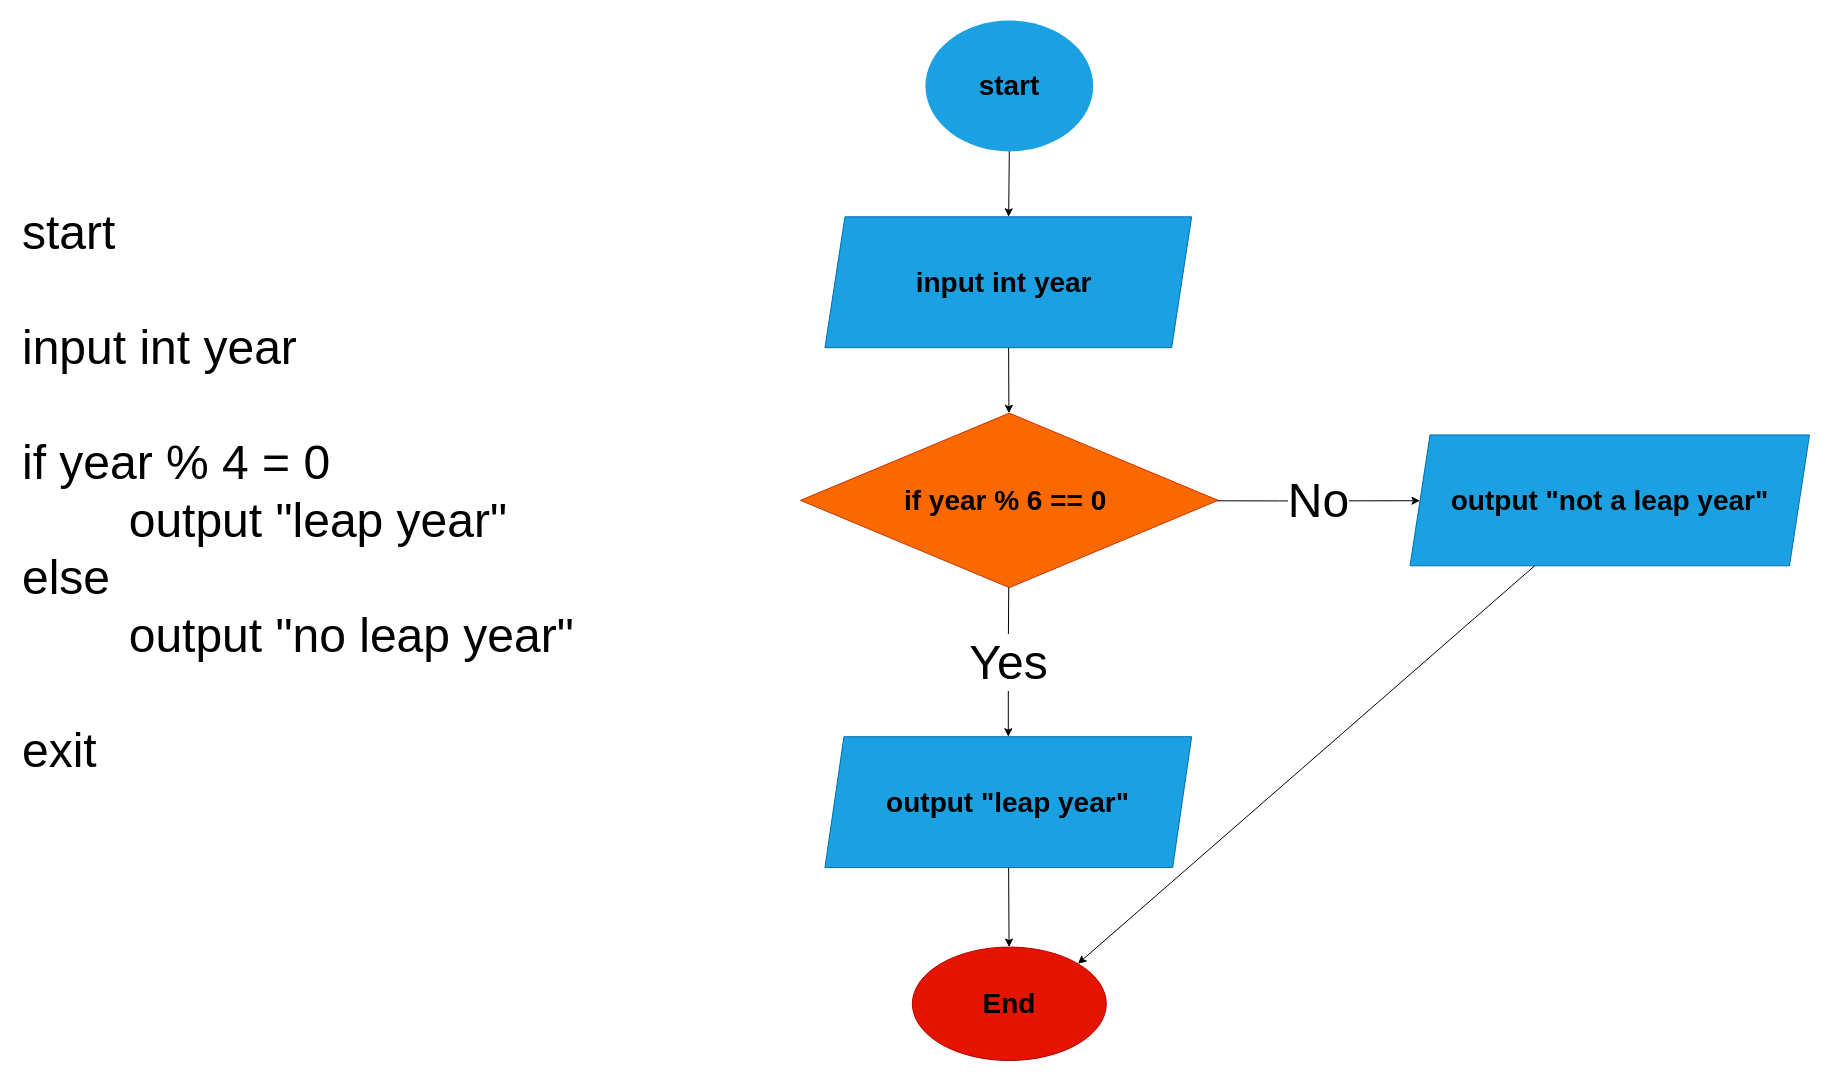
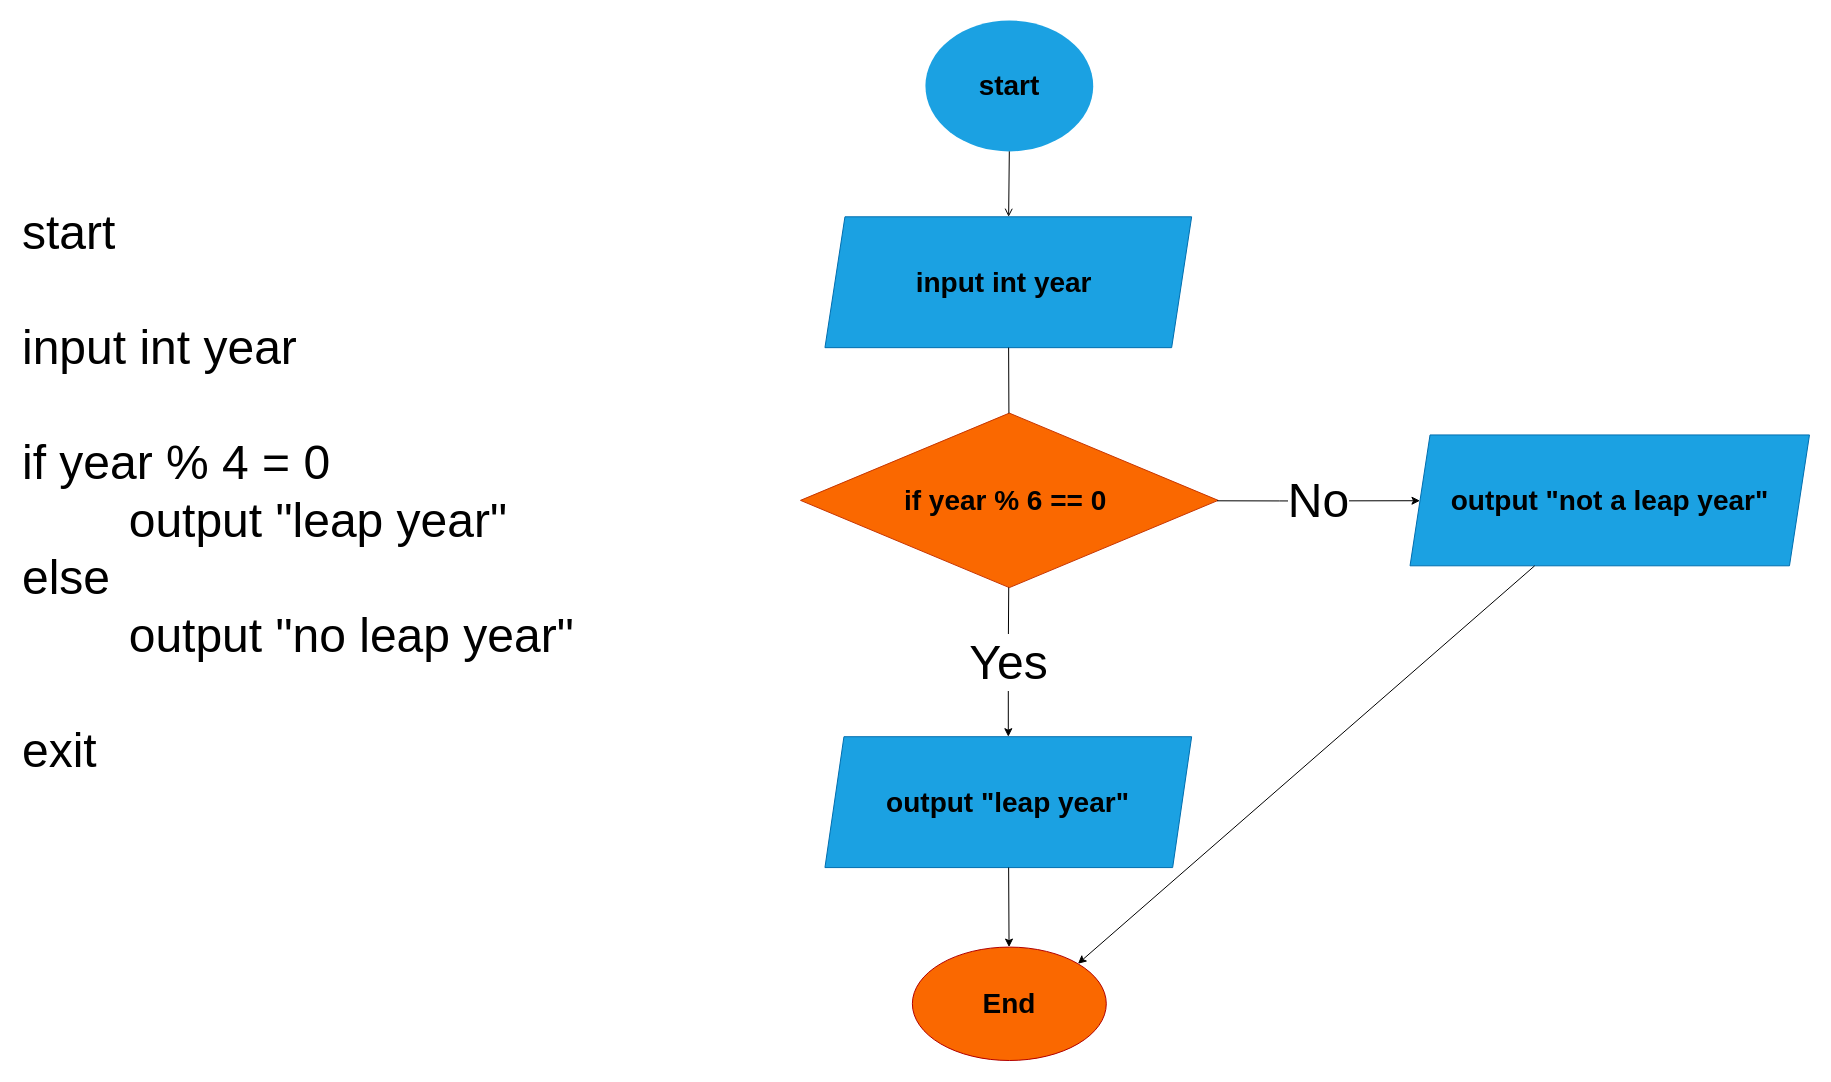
(1009, 208) -> (1009, 210)
(1009, 405) -> (1009, 407)
(1009, 1004) -> (1009, 1004)
